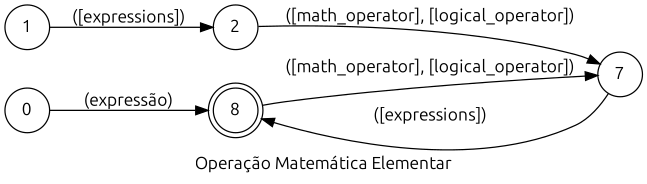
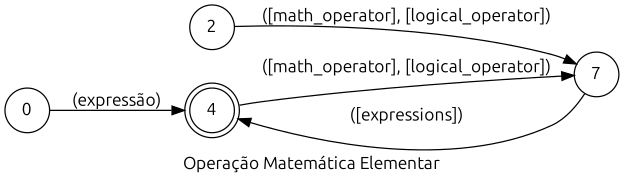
(27, 27) -> none
(236, 110) -> (212, 110)
